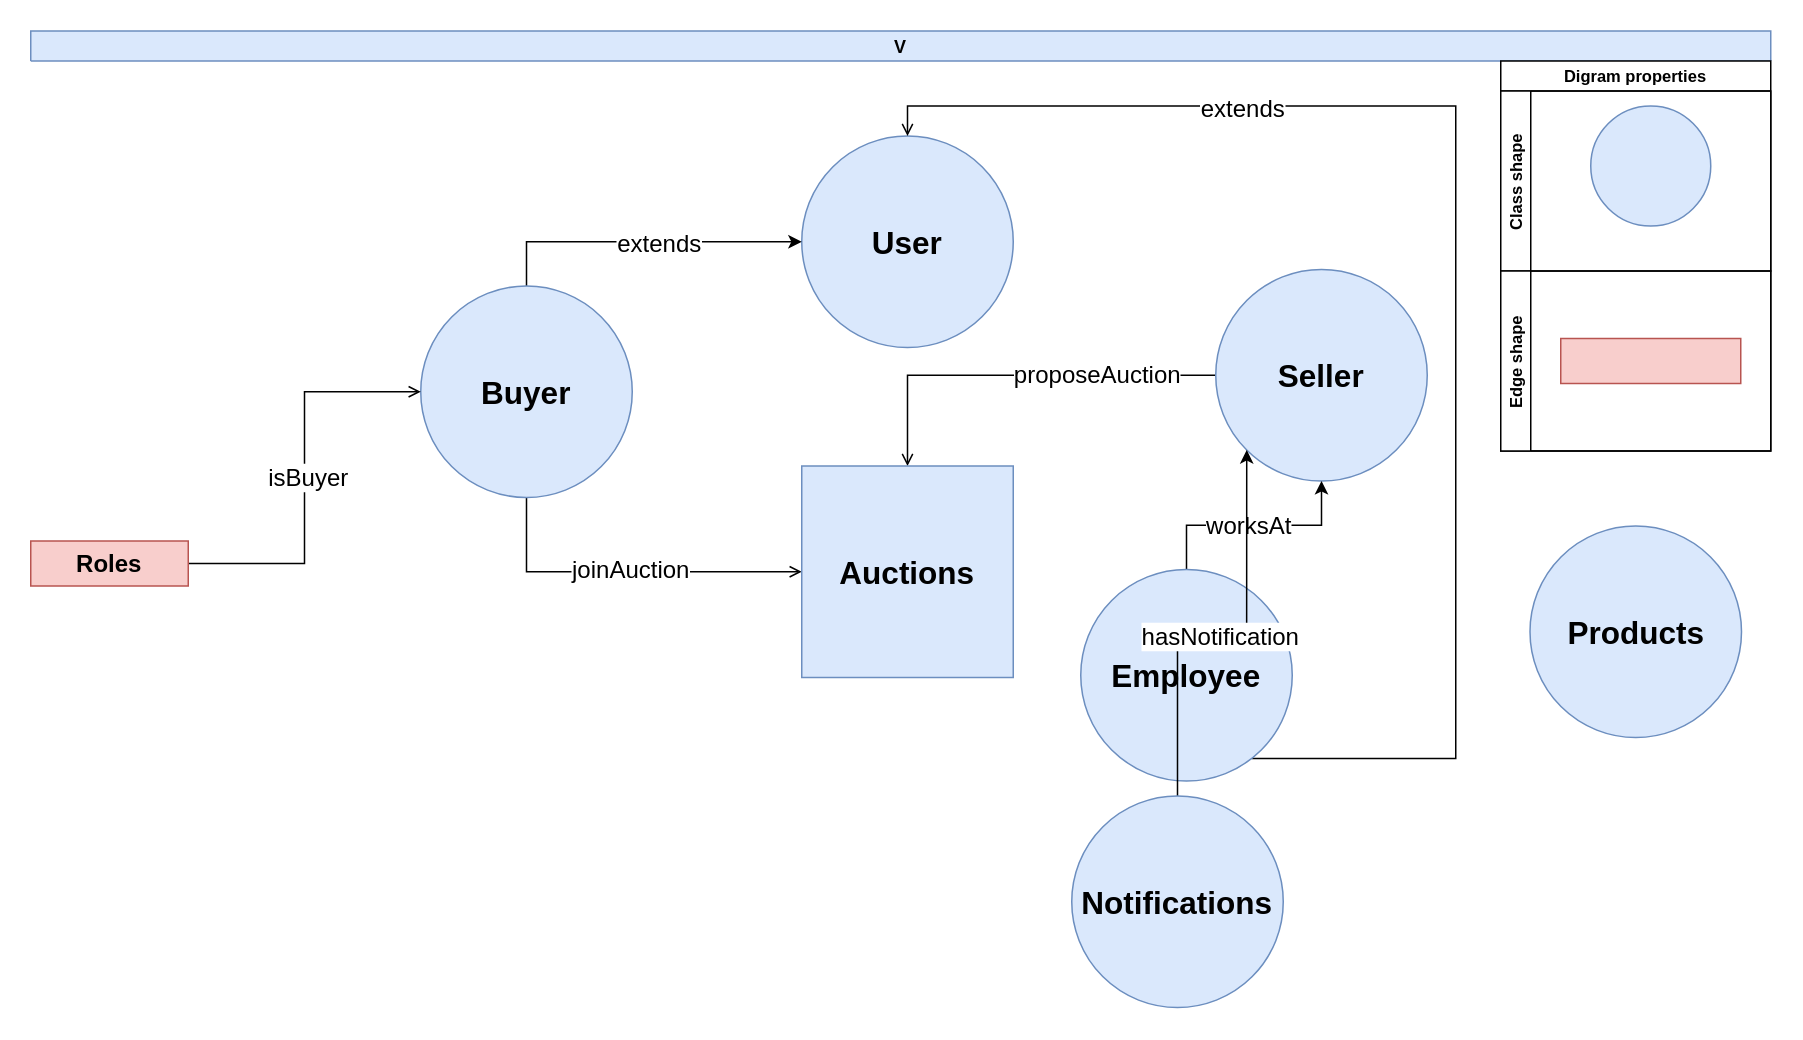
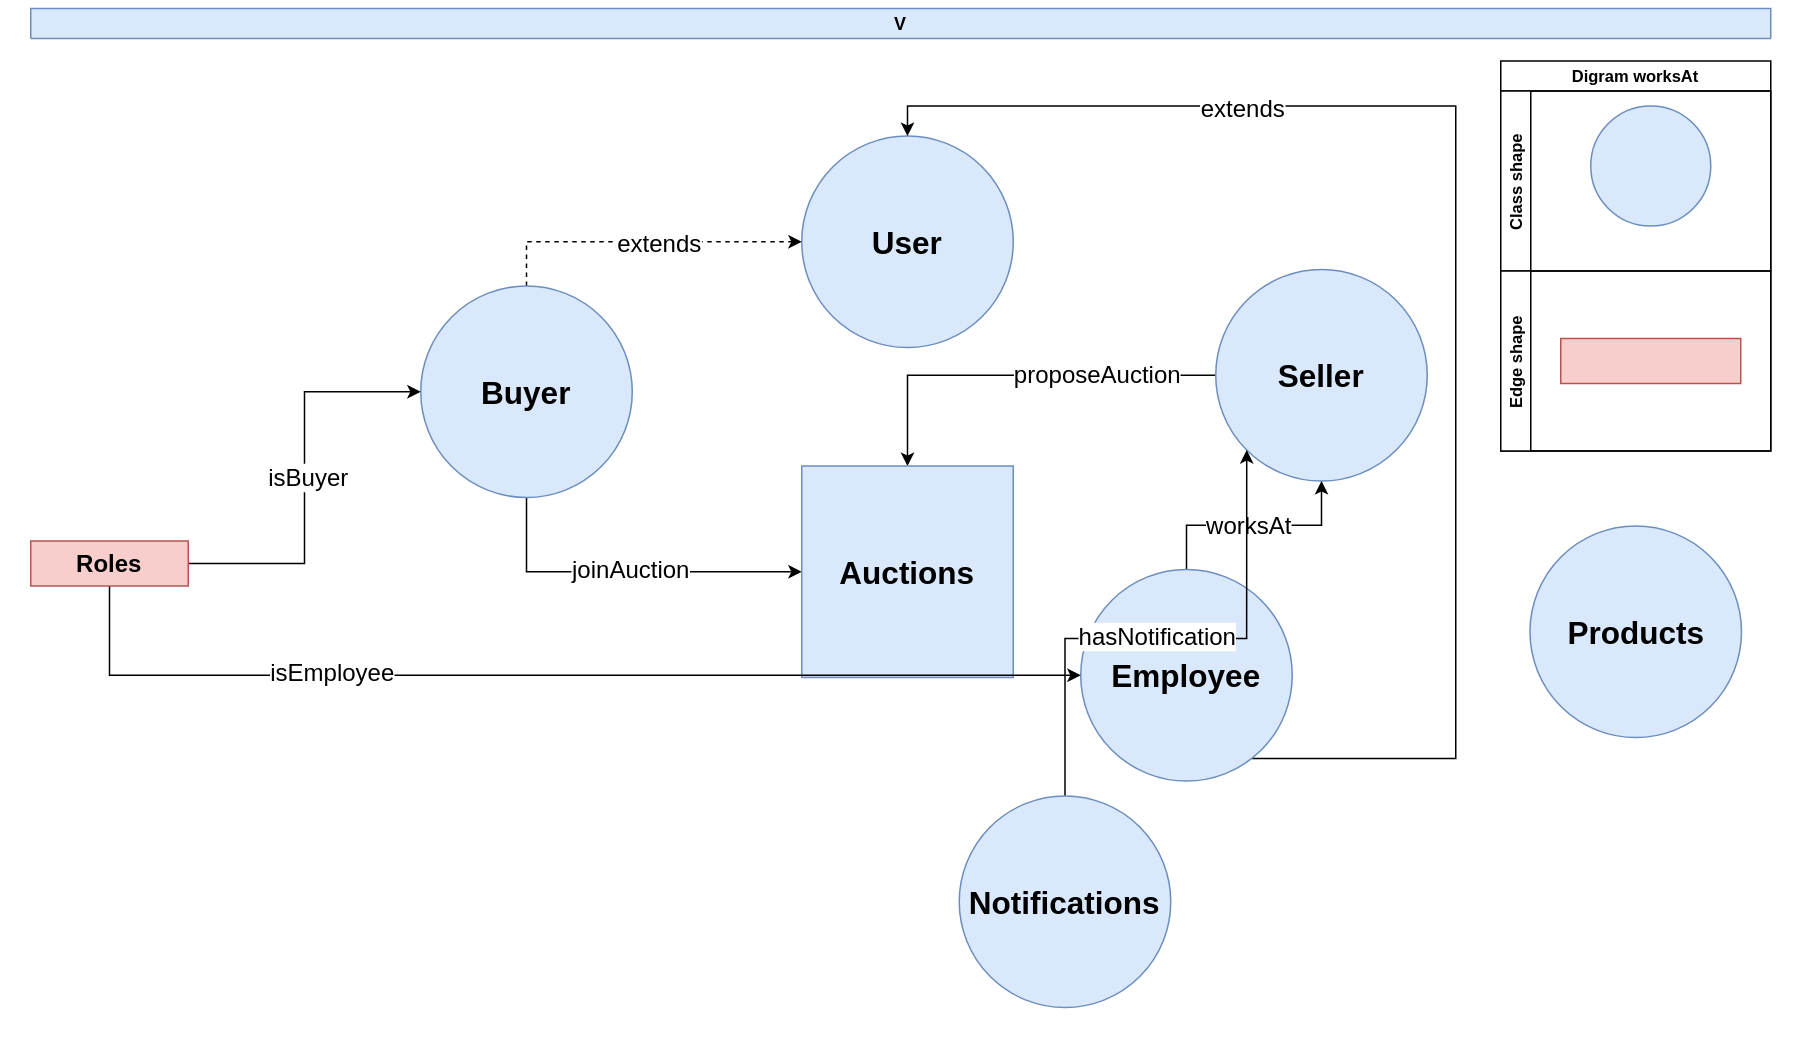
(901, 46) -> (901, 23)
(1635, 76) -> (1635, 76)
(908, 126) -> (908, 124)
(552, 242) -> (552, 242)
(411, 392) -> (409, 392)
(908, 456) -> (908, 454)
(792, 572) -> (790, 572)
none -> (687, 675)
(1178, 902) -> (1065, 902)
